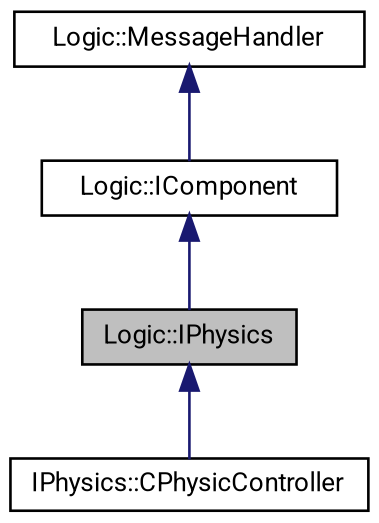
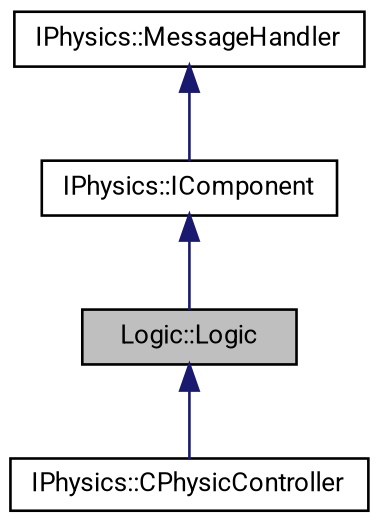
(189, 39) -> (189, 39)
(189, 188) -> (189, 188)
(189, 337) -> (189, 337)
